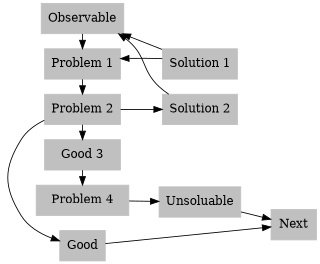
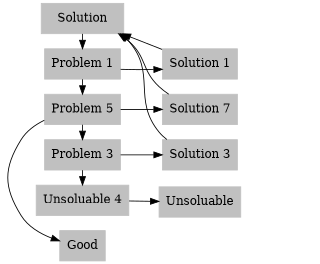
(83, 19) -> (83, 19)
(147, 58) -> (137, 70)
(83, 109) -> (83, 109)
(200, 109) -> (200, 109)
(83, 155) -> (83, 155)
none -> (200, 155)
(83, 200) -> (83, 200)
(294, 225) -> none
